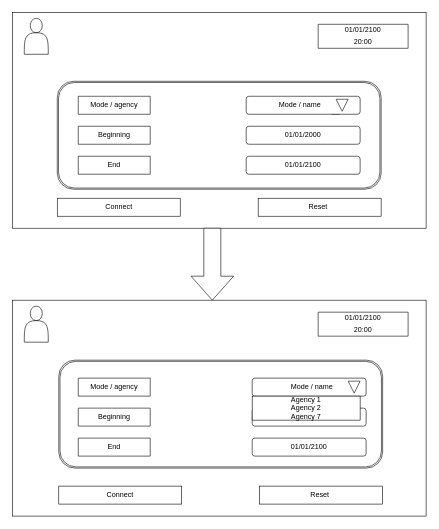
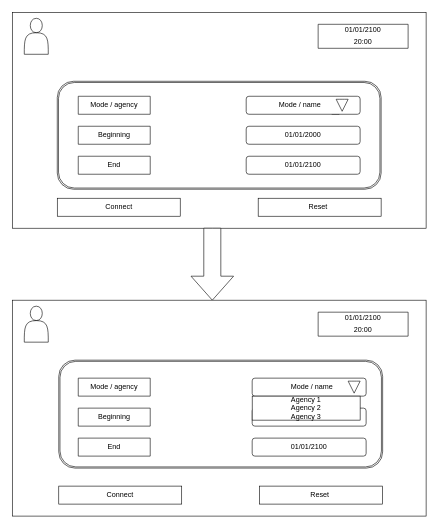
(306, 408) -> (306, 408)
